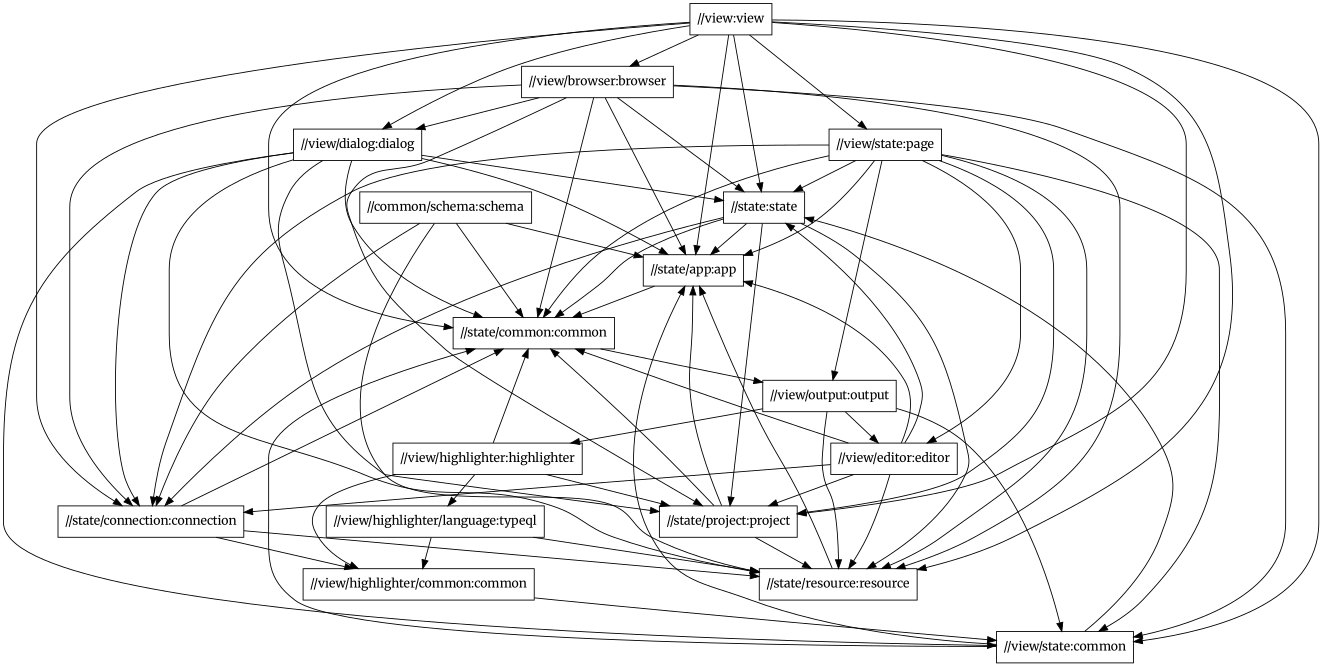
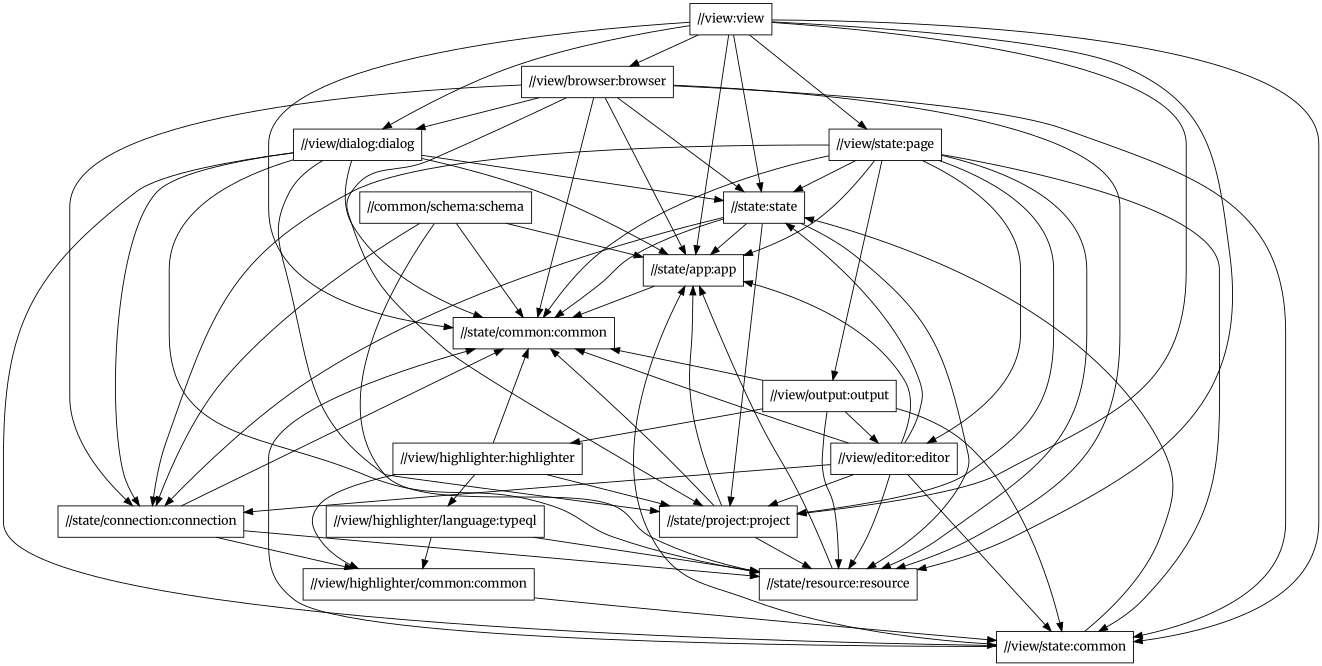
(164, 88) -> none
(677, 365) -> (698, 367)
none -> (973, 546)
